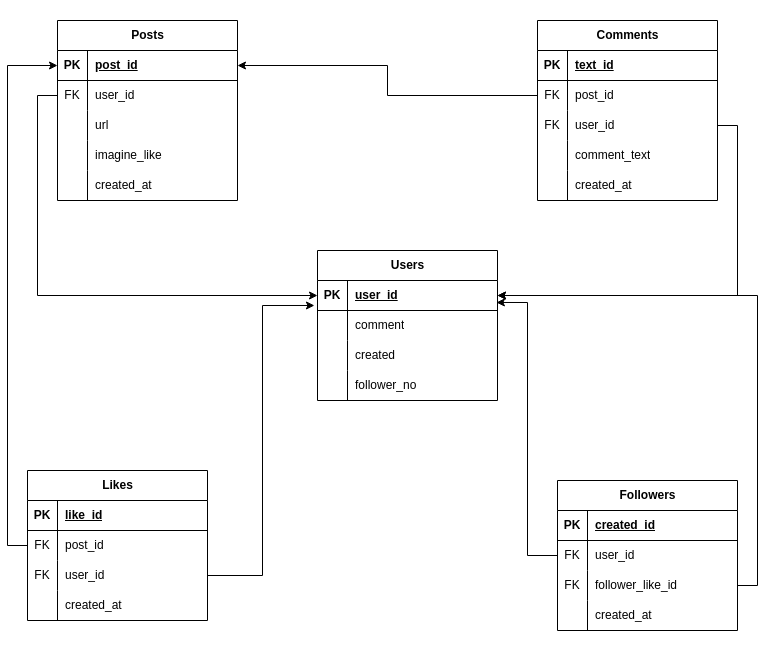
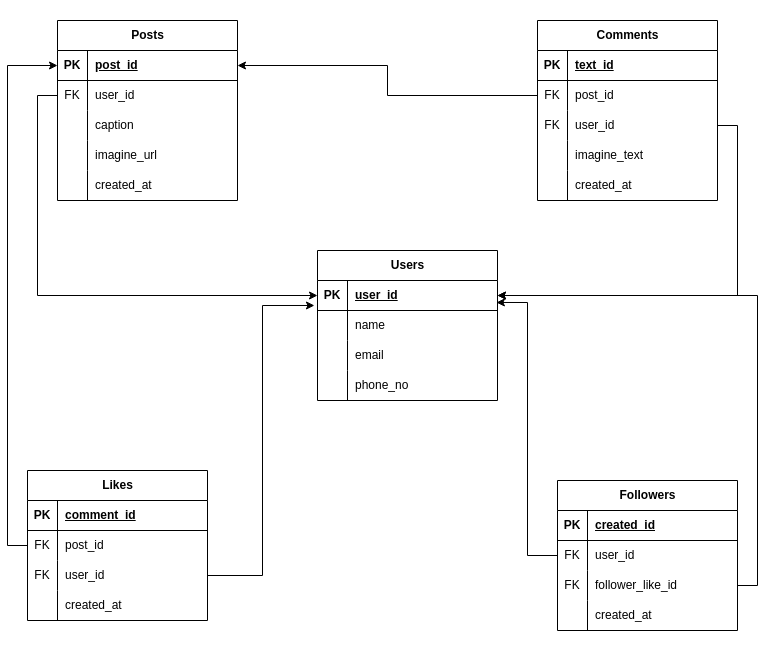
(104, 126) -> (117, 126)
(130, 156) -> (128, 156)
(616, 156) -> (613, 156)
(379, 326) -> (369, 326)
(379, 356) -> (369, 356)
(389, 386) -> (382, 386)
(84, 516) -> (98, 516)
